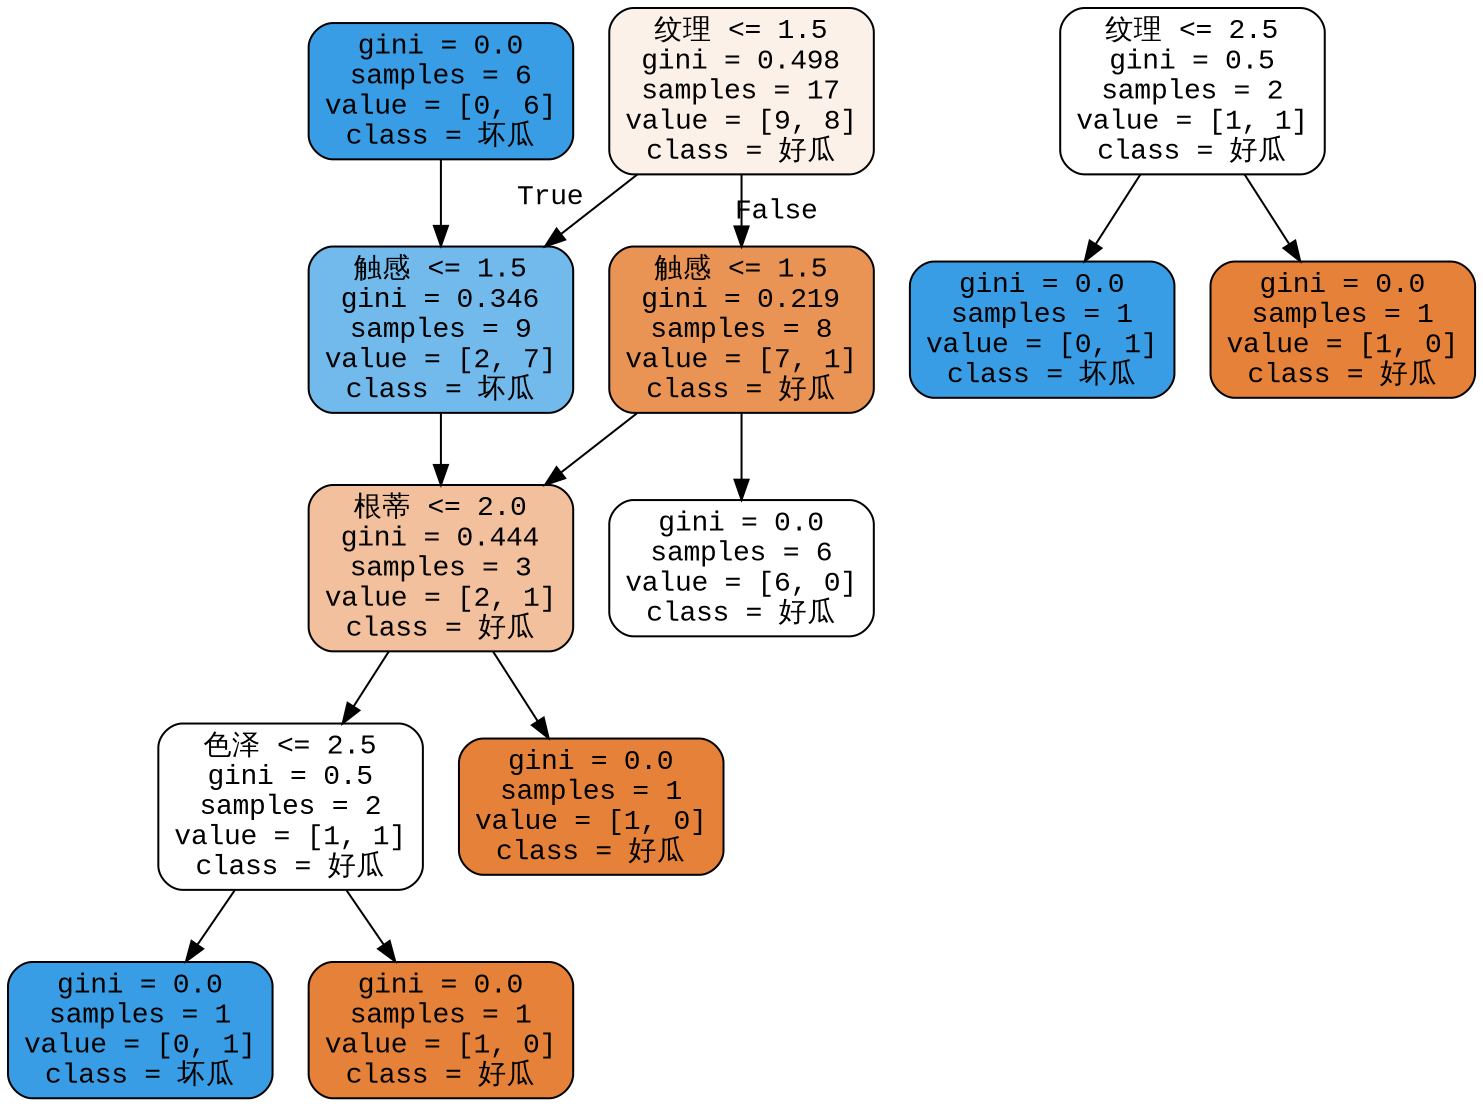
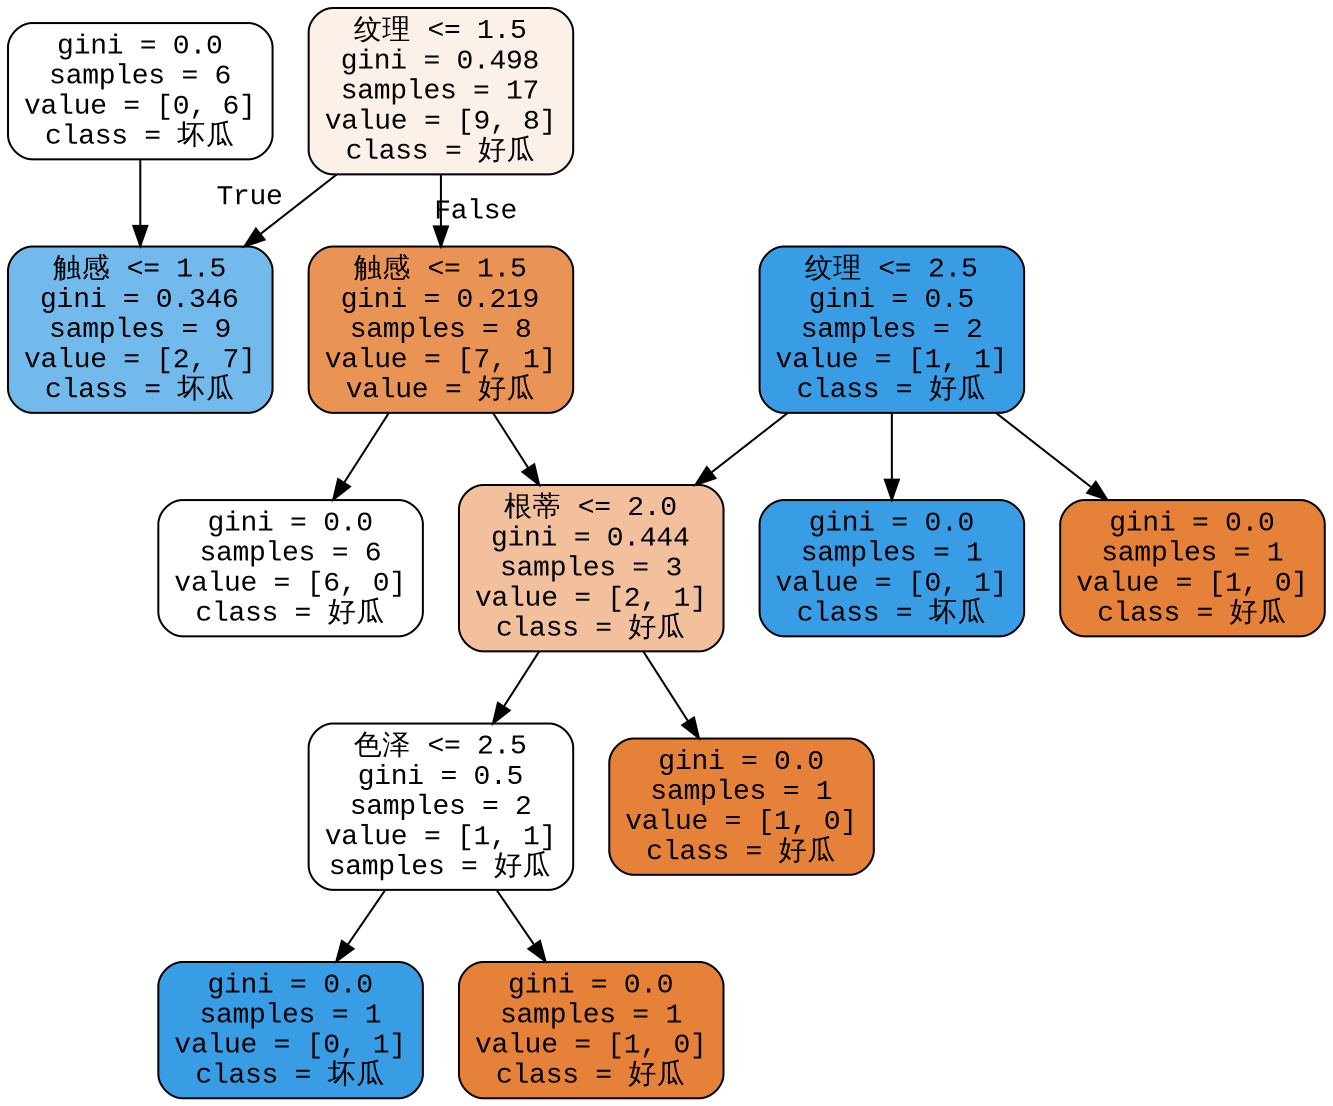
(441, 91) -> (140, 91)
(1192, 91) -> (892, 330)
(742, 330) -> (441, 330)
(441, 439) -> (750, 443)
(291, 807) -> (441, 807)
